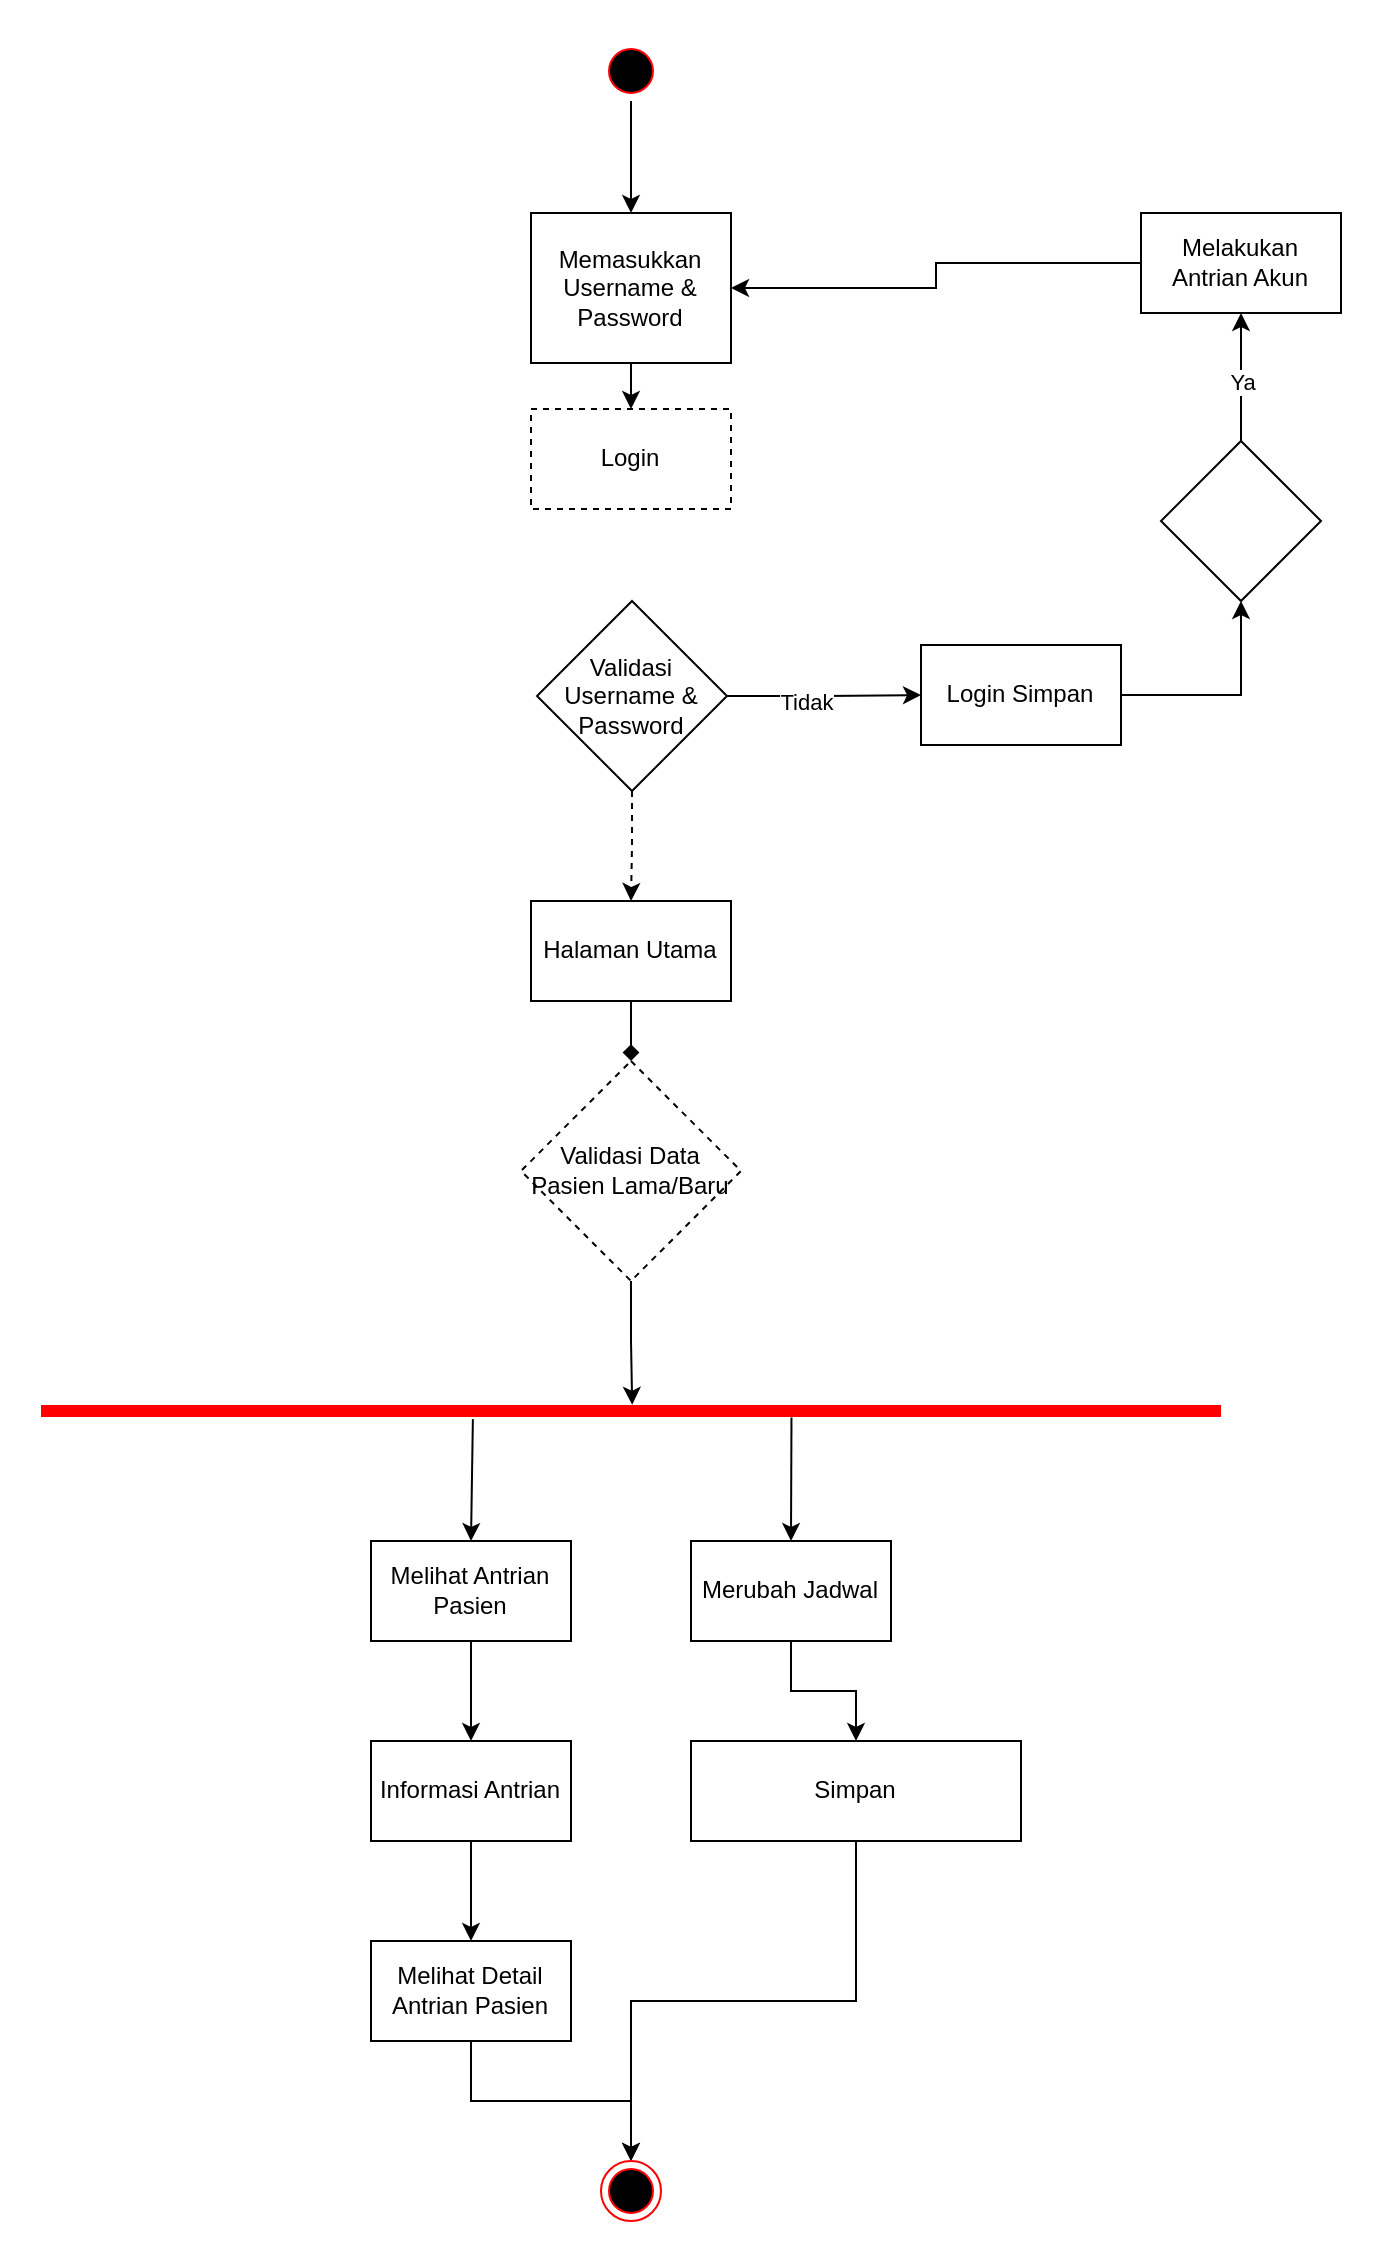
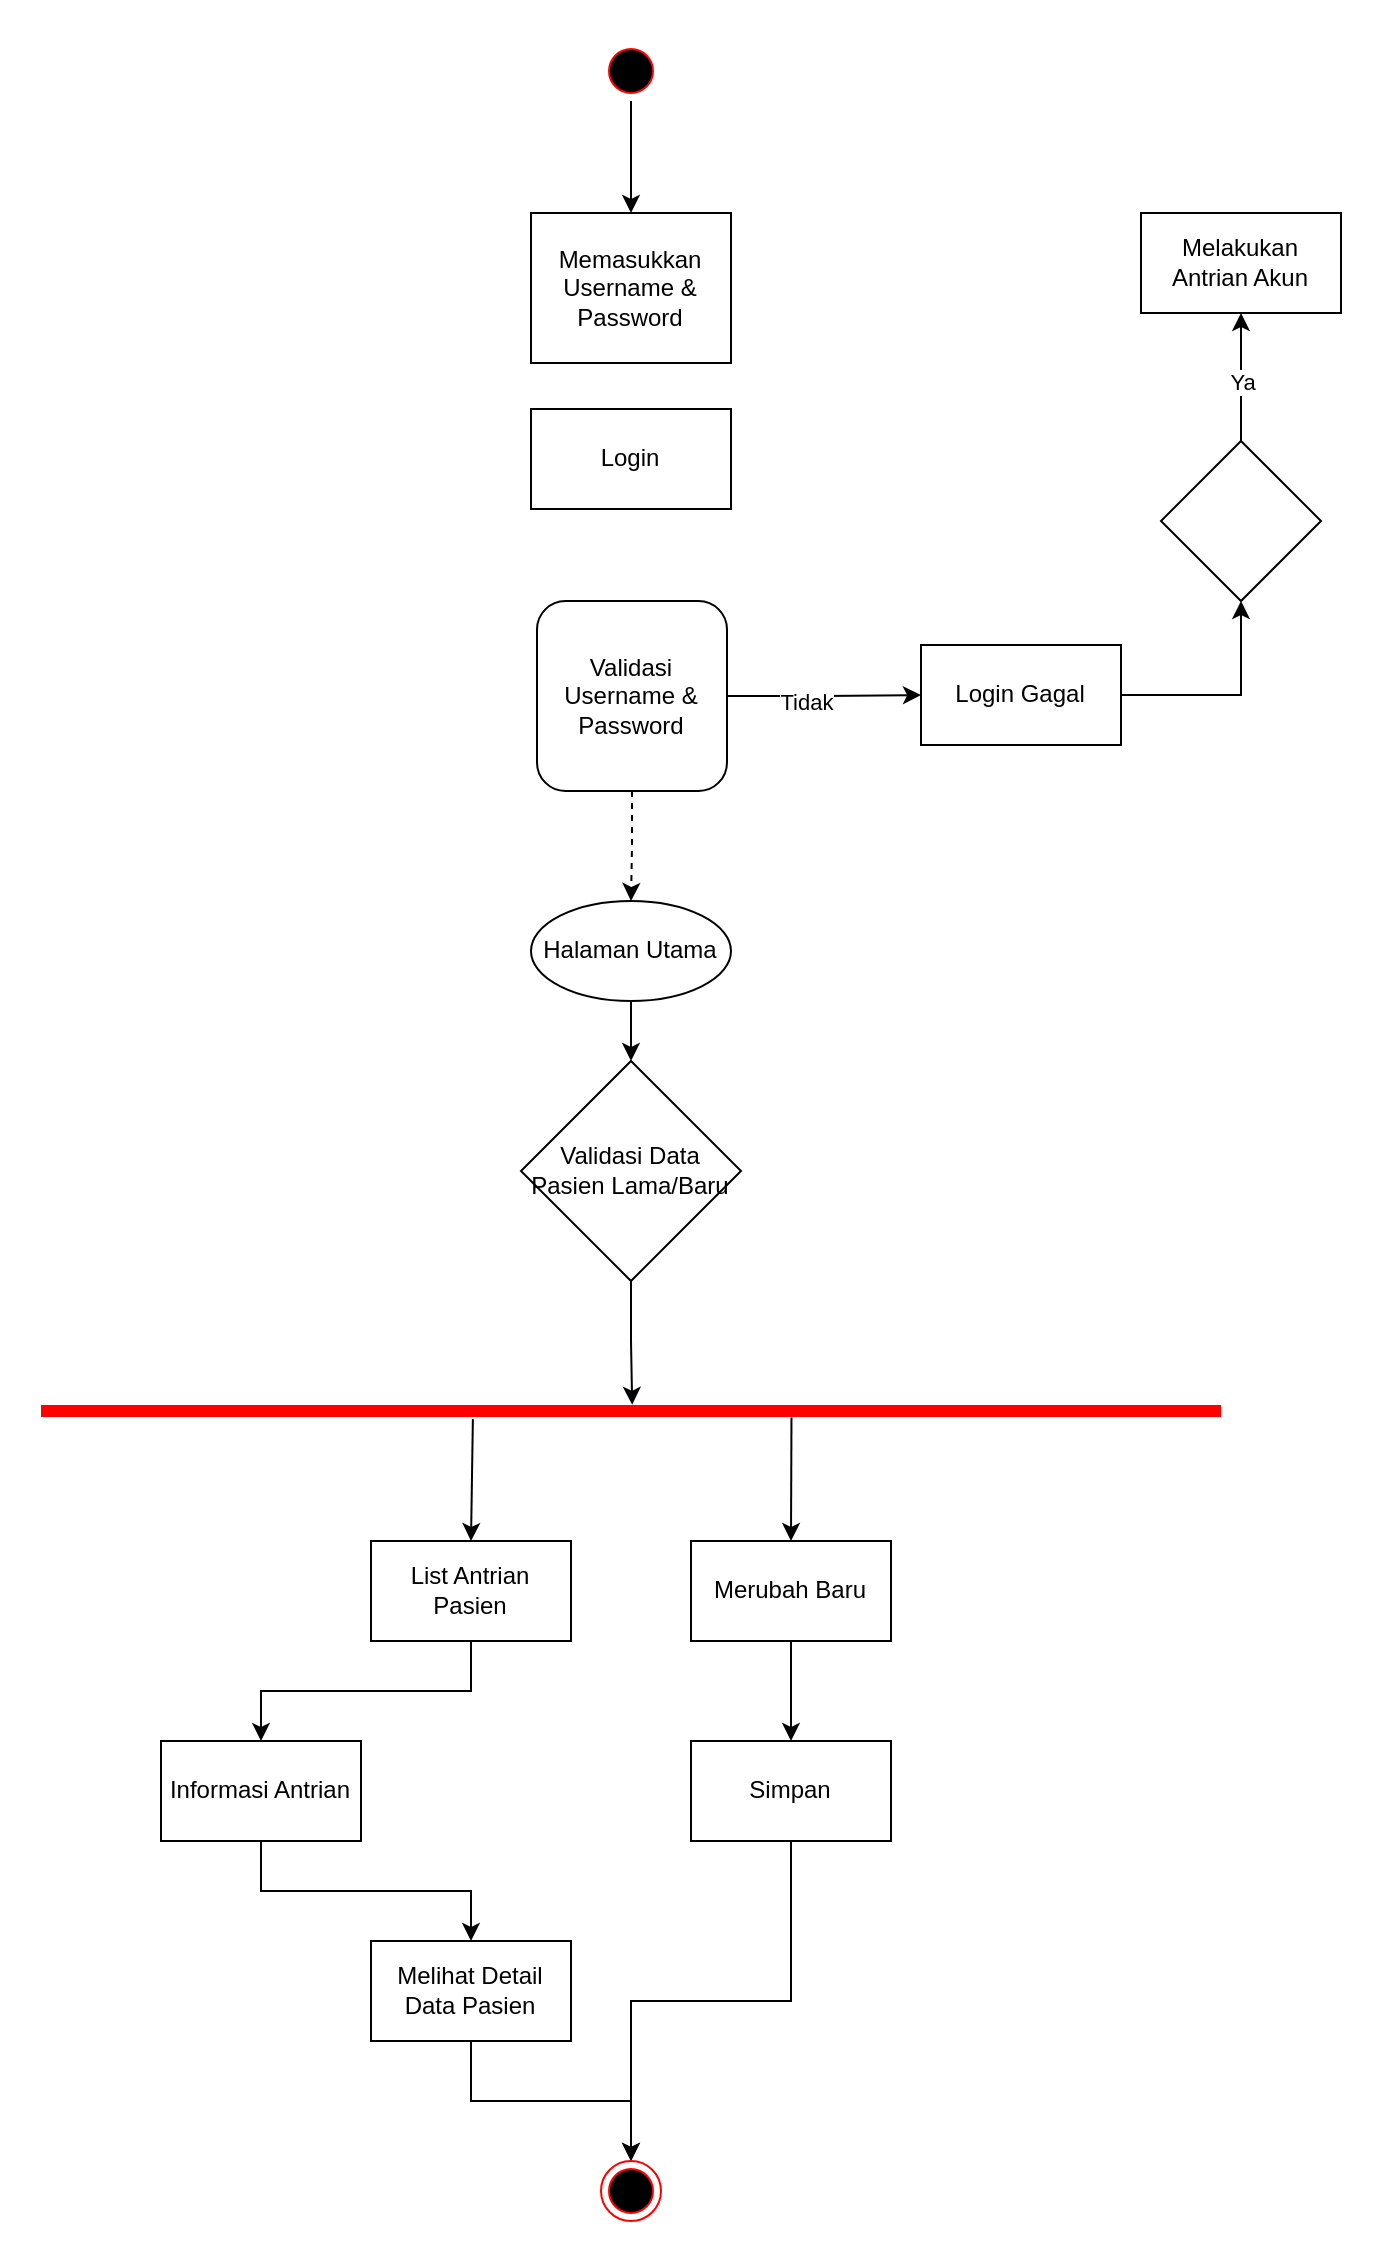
(936, 269) -> none
(631, 379) -> none
(631, 459) -> (631, 459)
(1021, 695) -> (1021, 695)
(632, 696) -> (632, 696)
(631, 951) -> (631, 951)
(631, 1045) -> (631, 1046)
(631, 1171) -> (631, 1171)
(471, 1591) -> (471, 1591)
(791, 1591) -> (791, 1591)
(471, 1791) -> (261, 1791)
(856, 1791) -> (791, 1791)
(471, 1991) -> (471, 1991)
